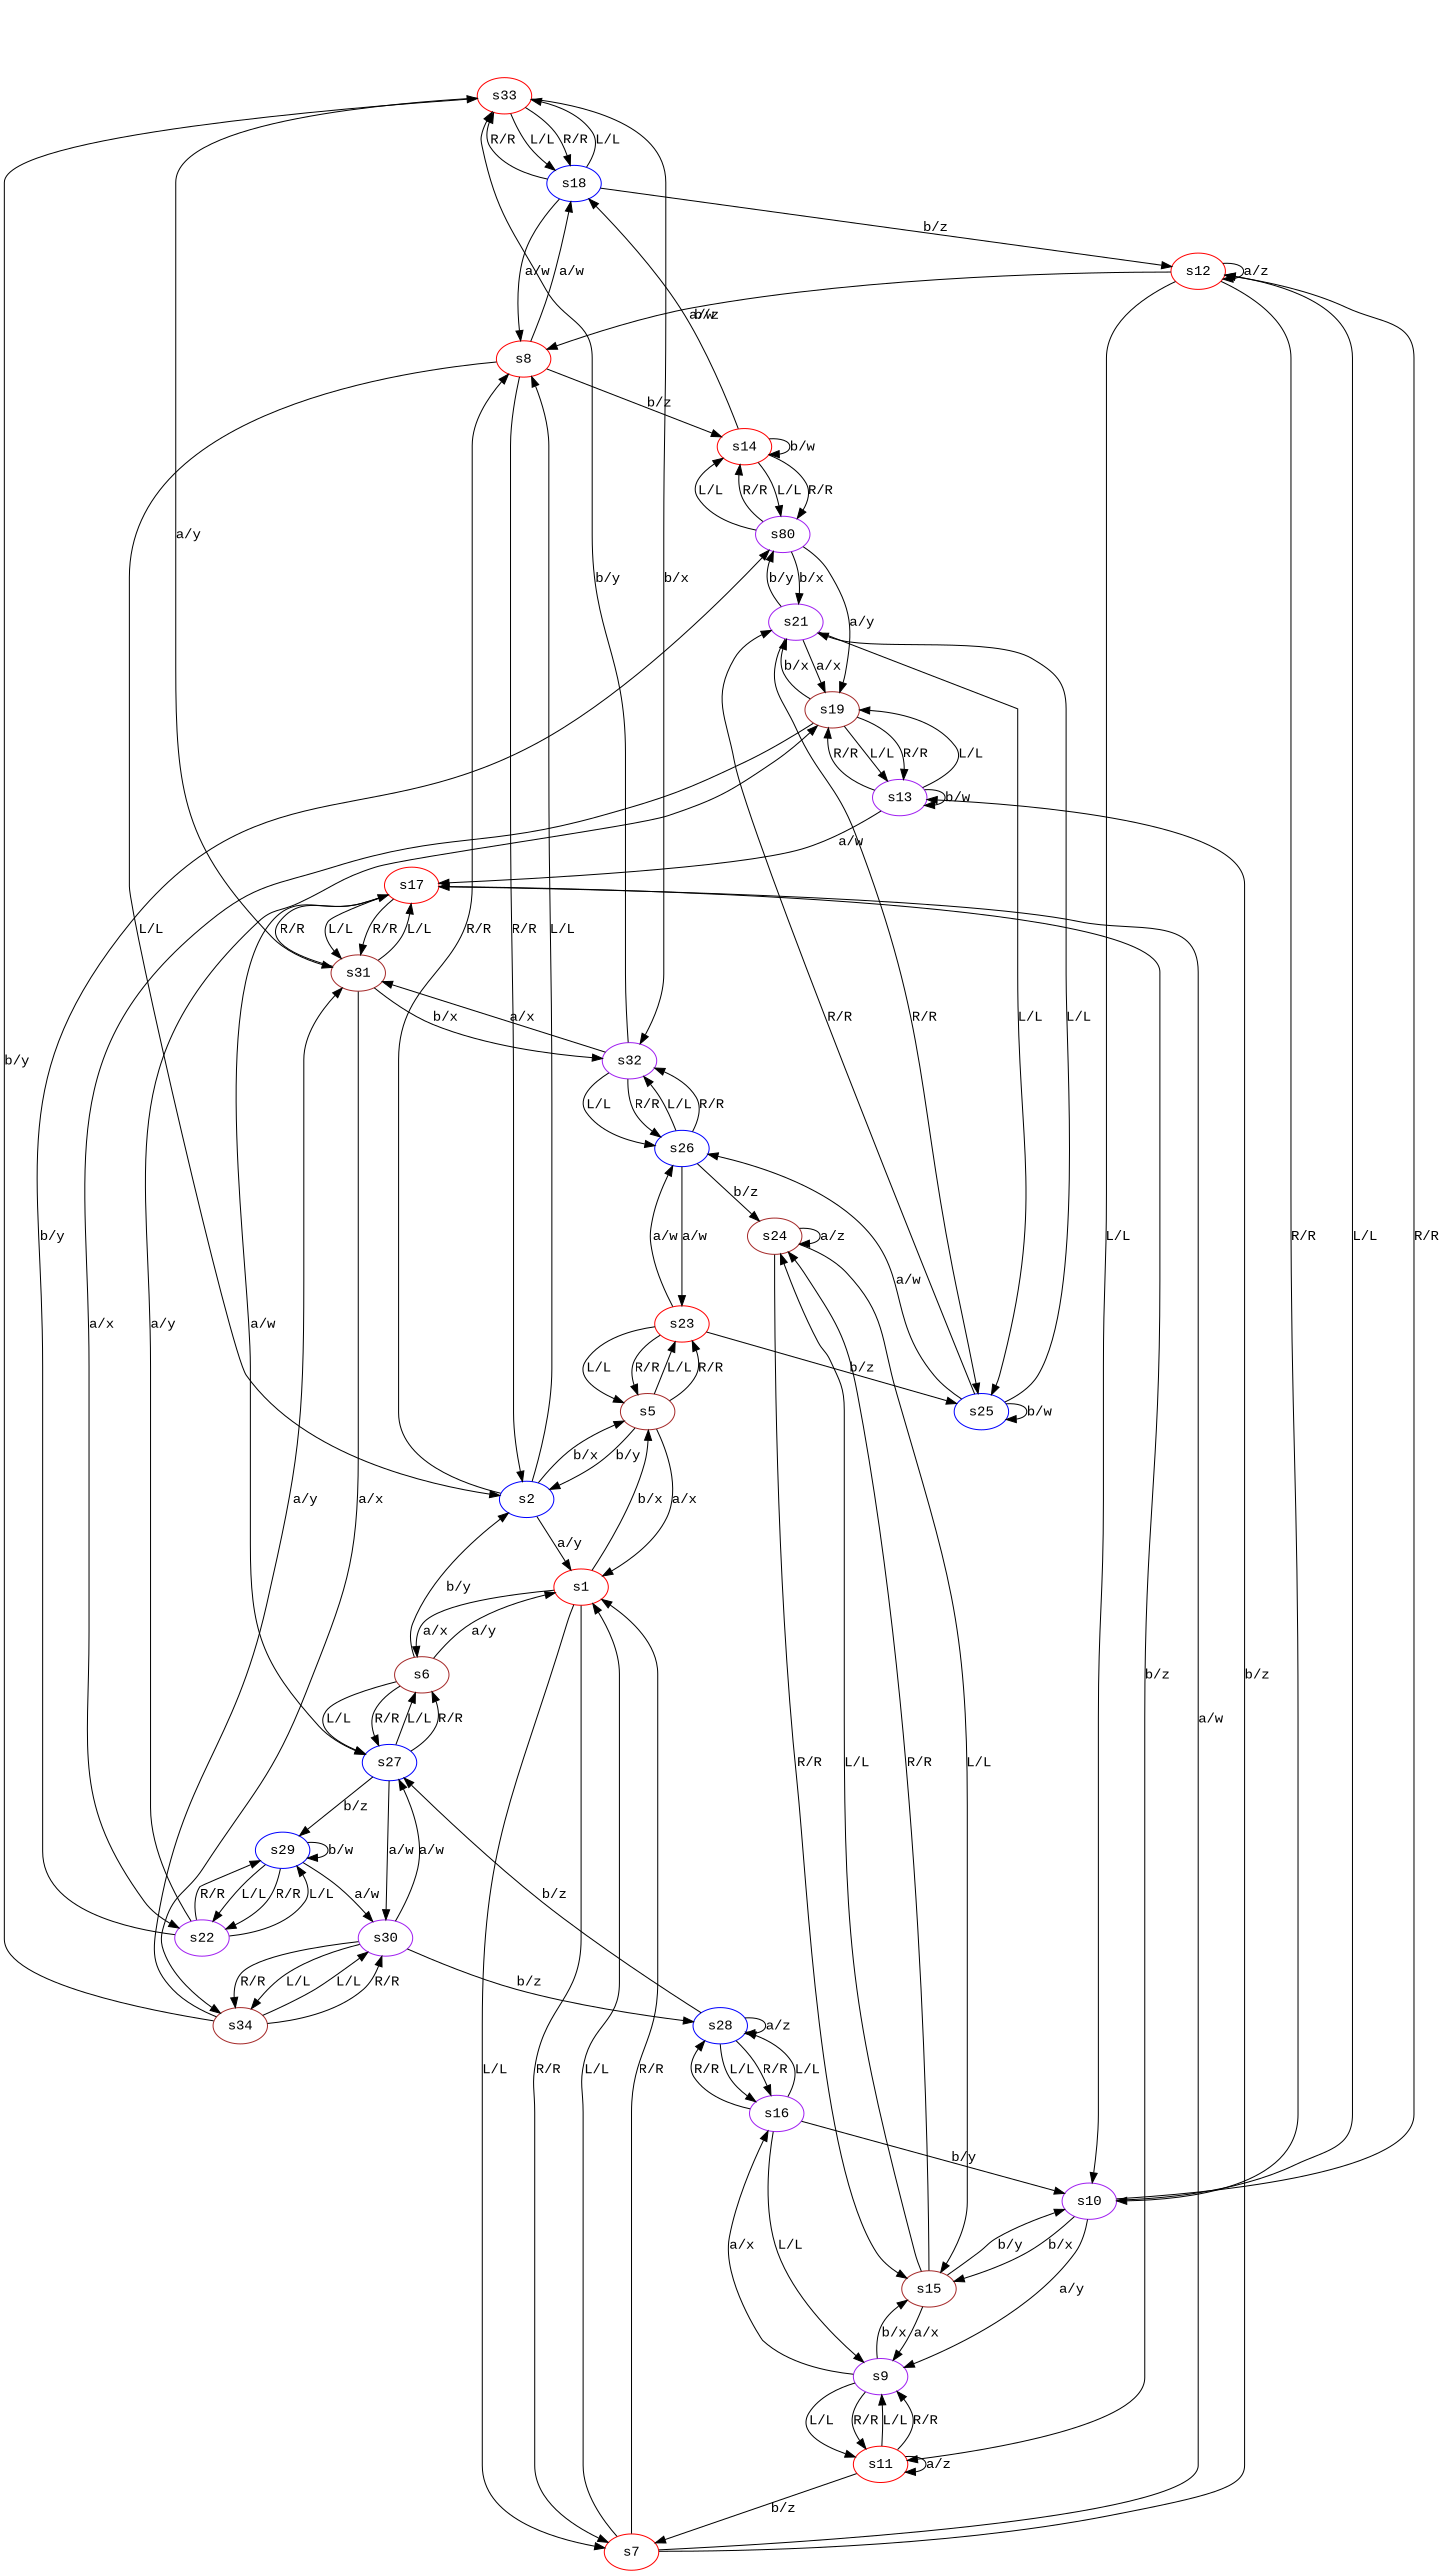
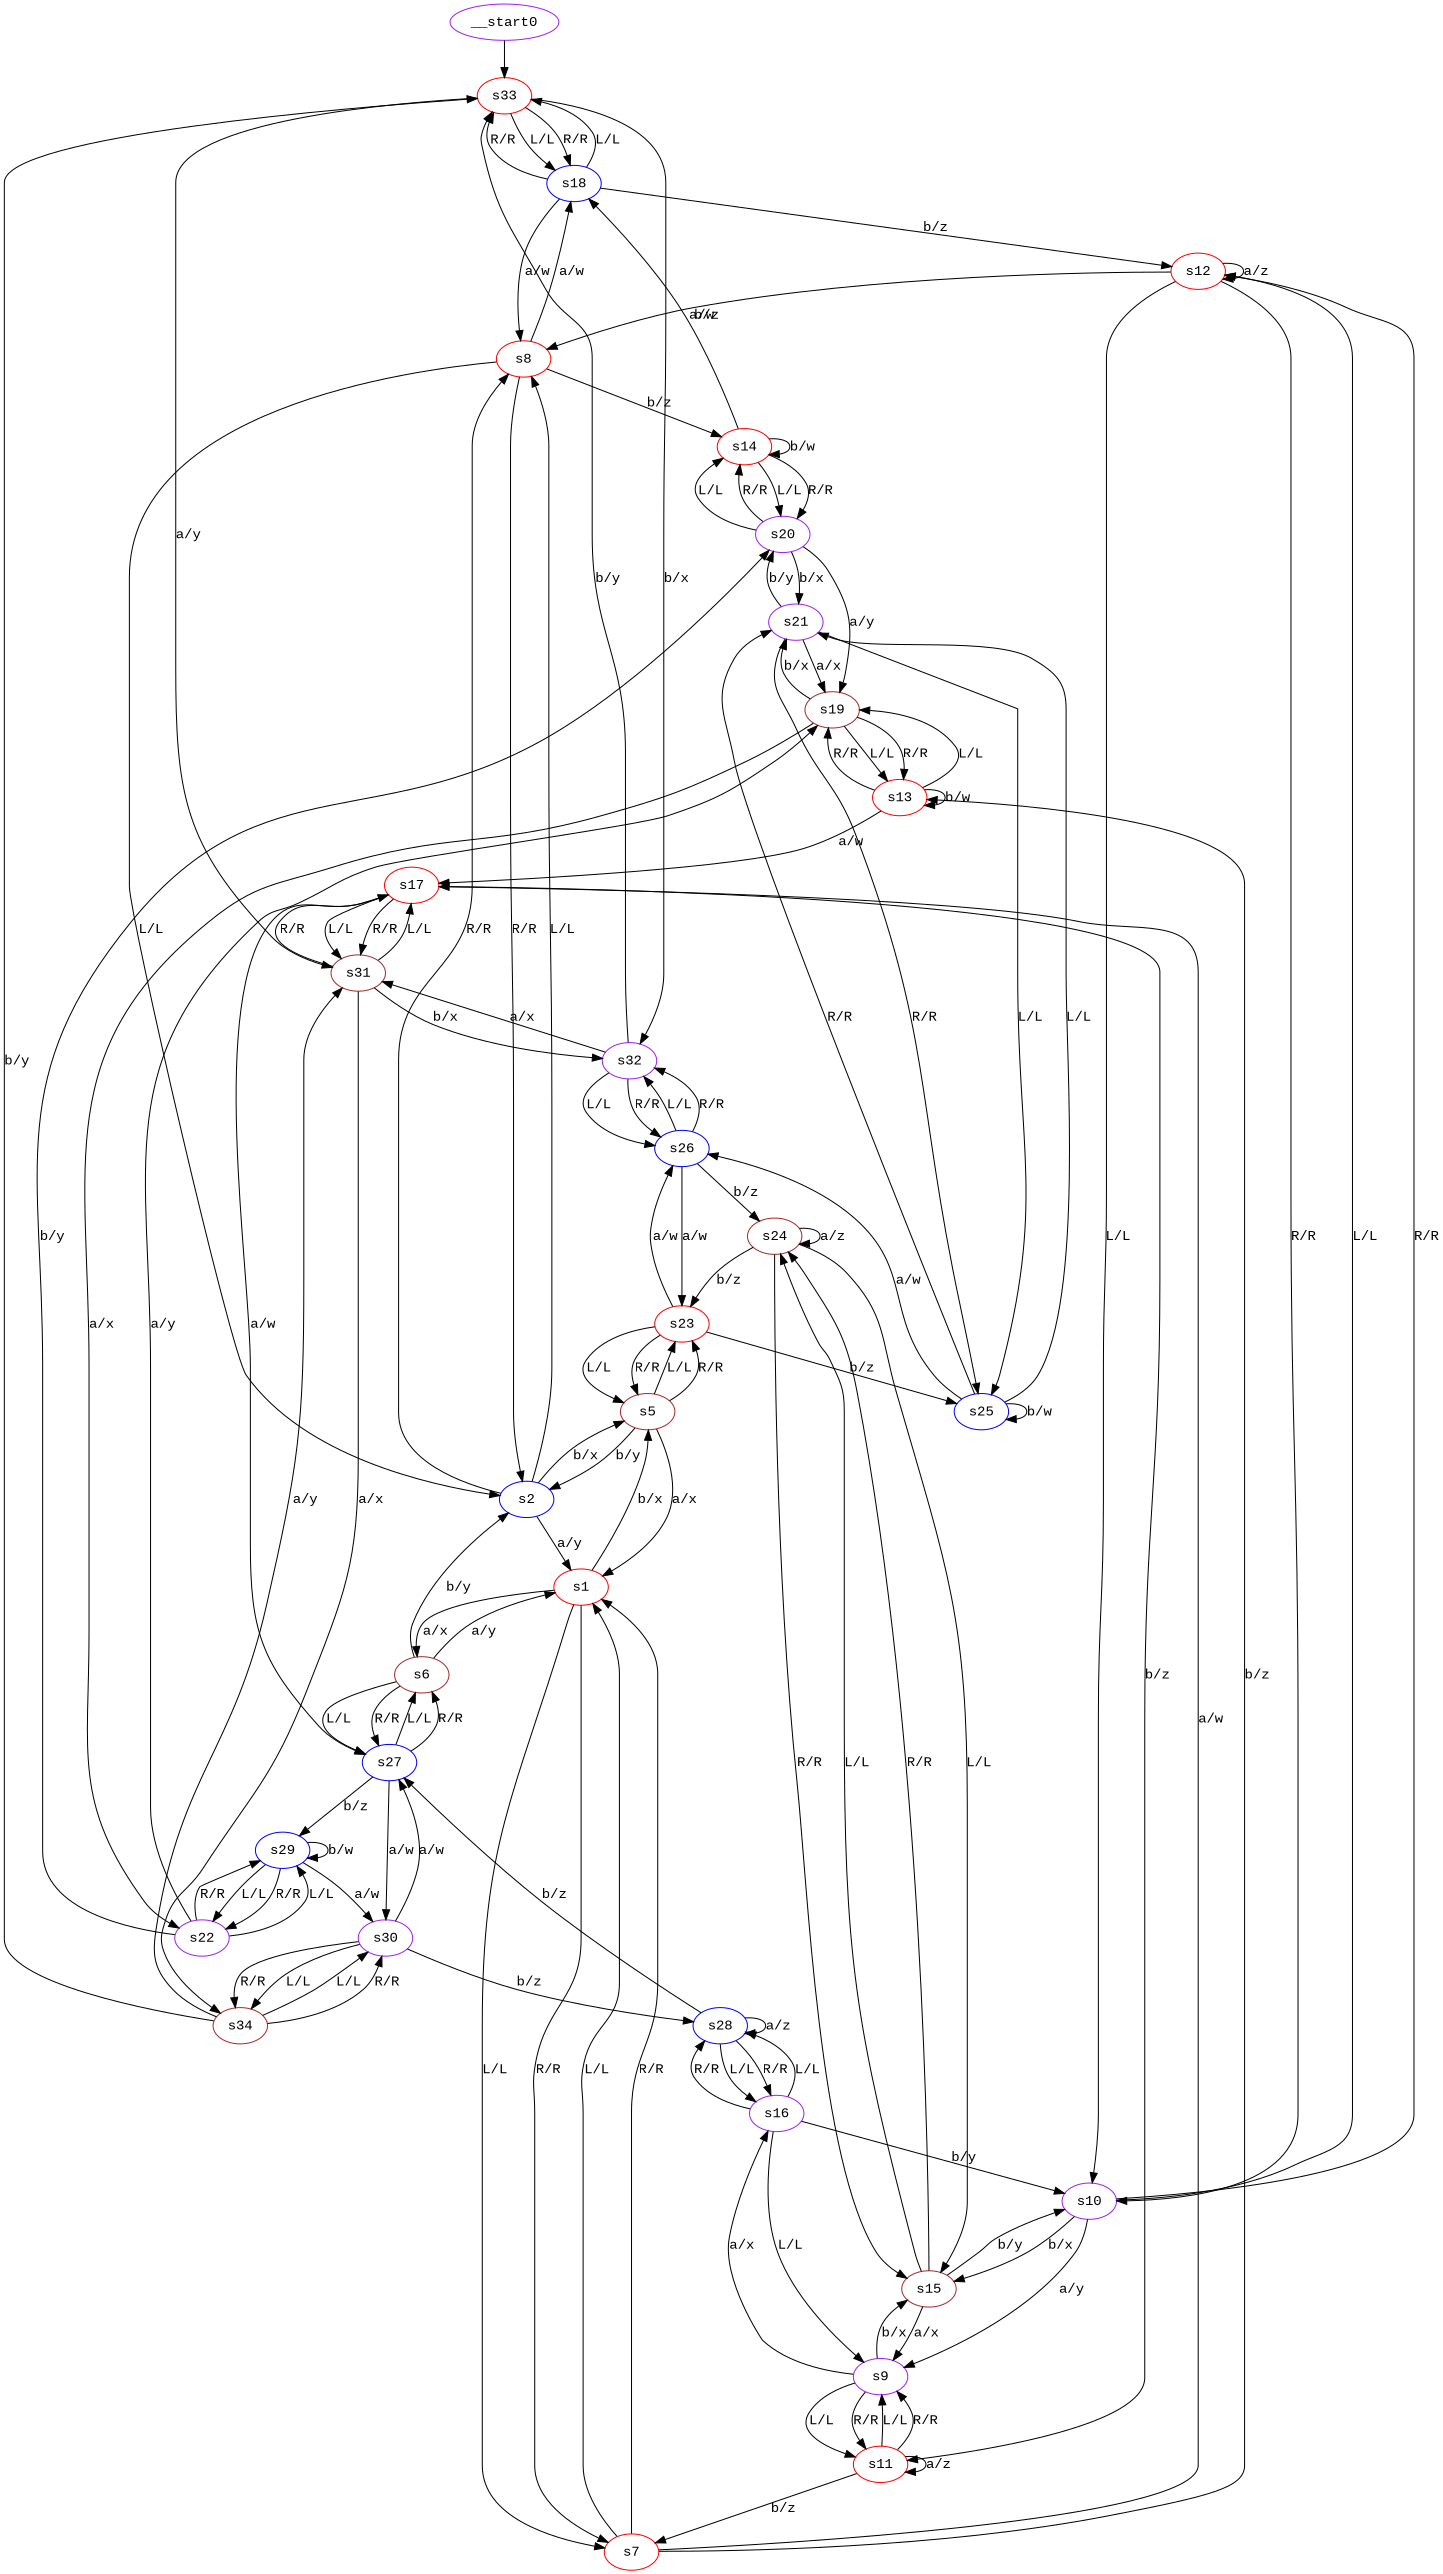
none -> (504, 22)
(783, 534) -> (783, 534)
(900, 798) -> (900, 798)
none -> (721, 1268)
